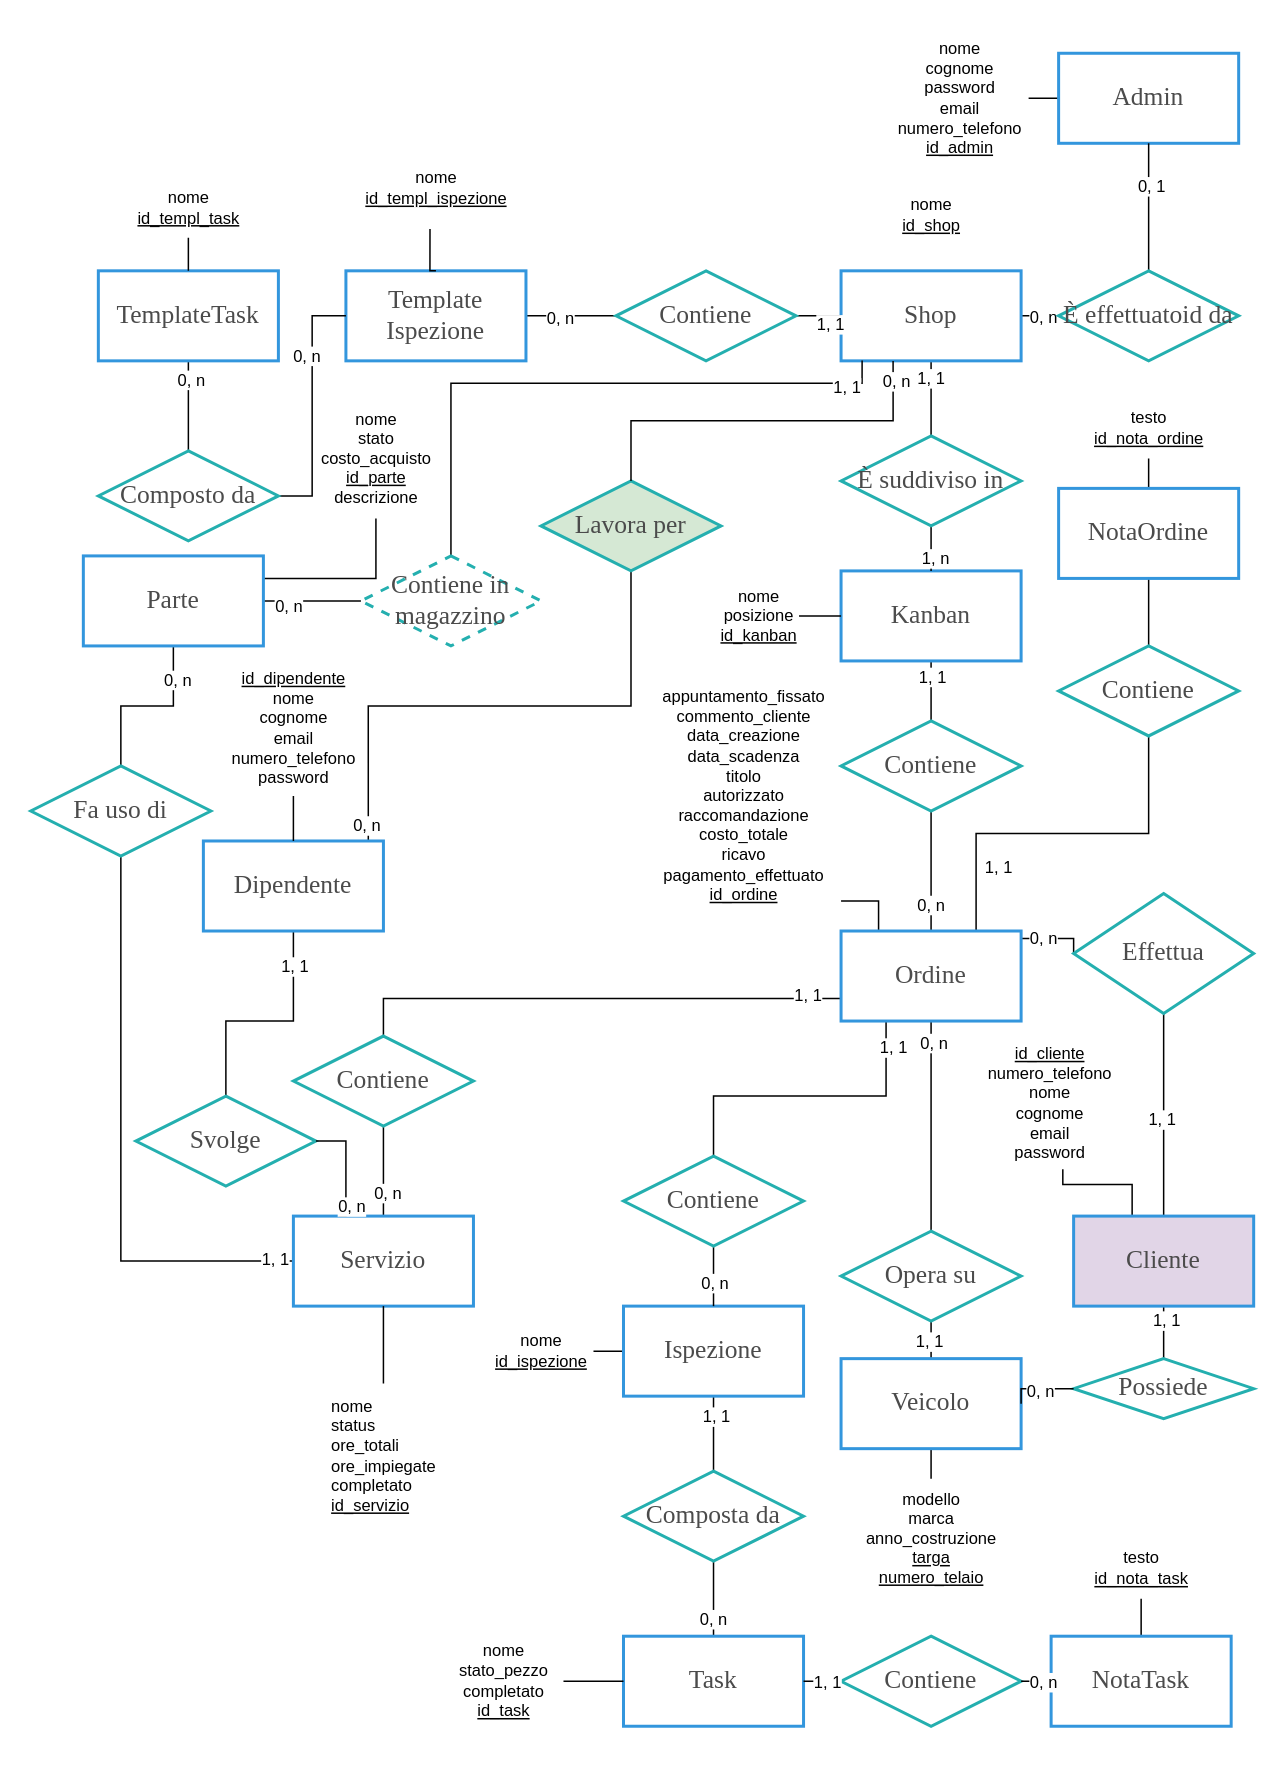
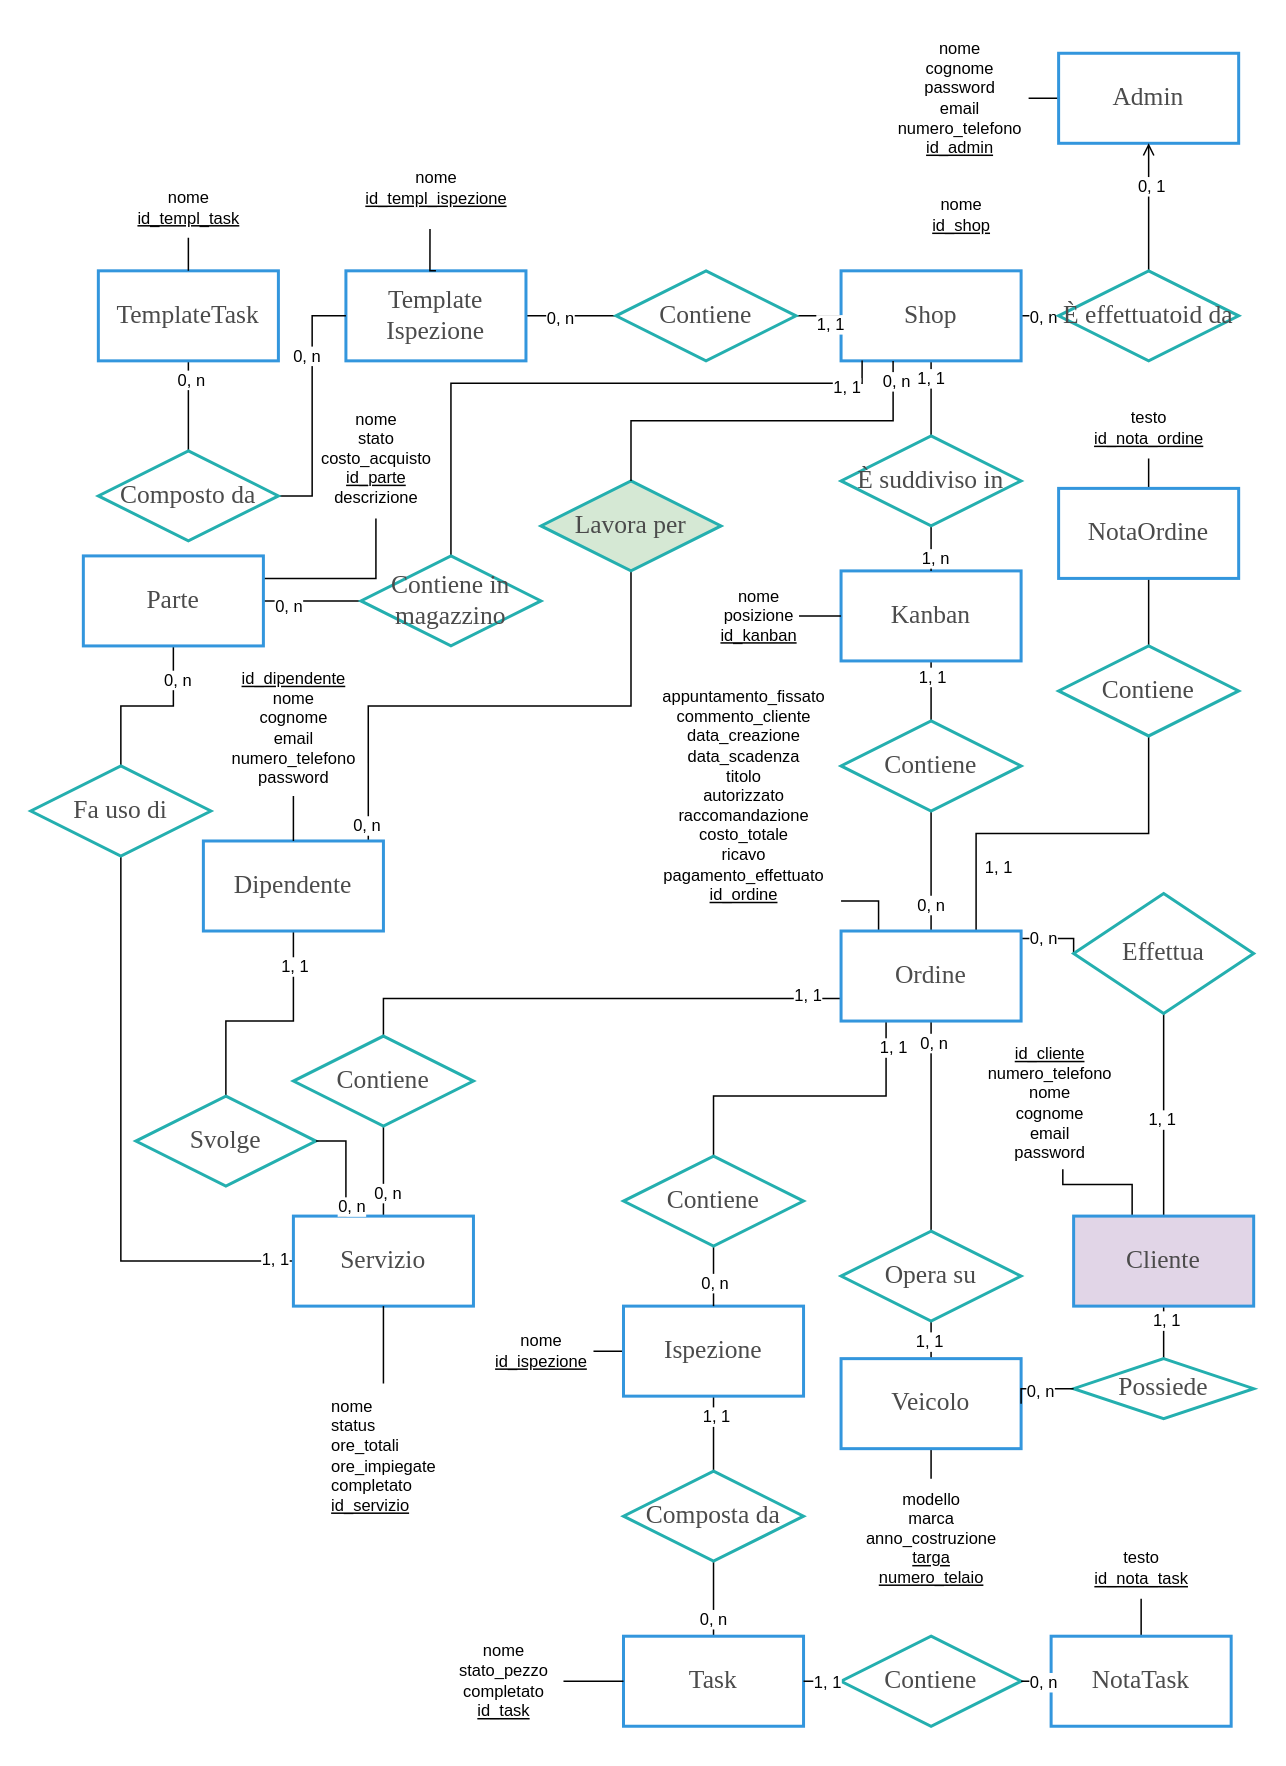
(1148, 148) -> (1148, 150)
(931, 215) -> (961, 215)
(451, 601) -> (451, 601)
